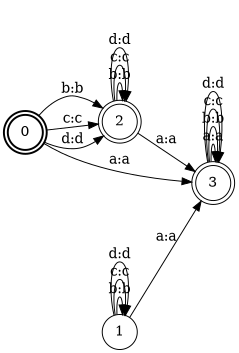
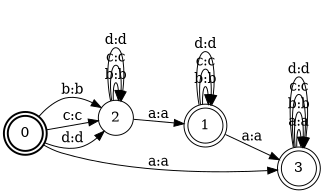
(120, 122) -> (116, 118)
(162, 150) -> (154, 121)
(120, 332) -> (205, 126)
